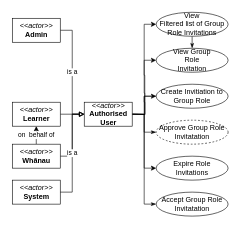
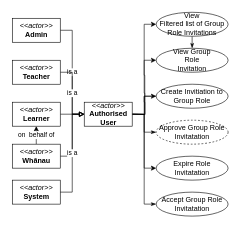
none -> (36, 72)
none -> (65, 72)
(192, 168) -> (192, 168)
